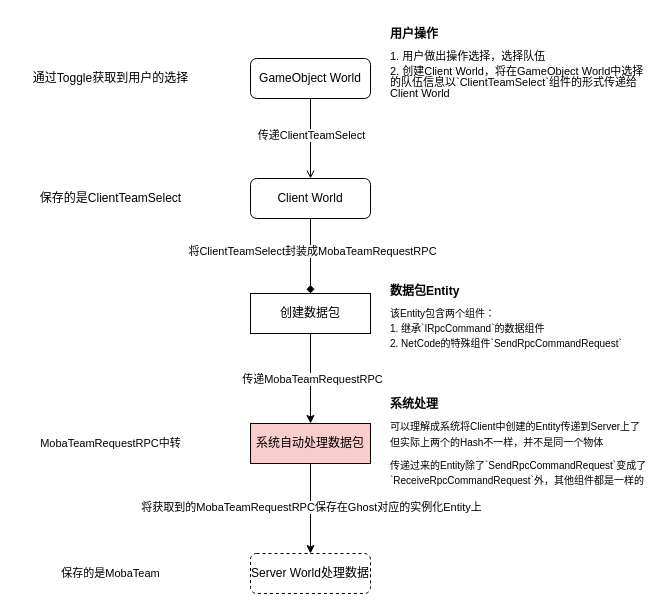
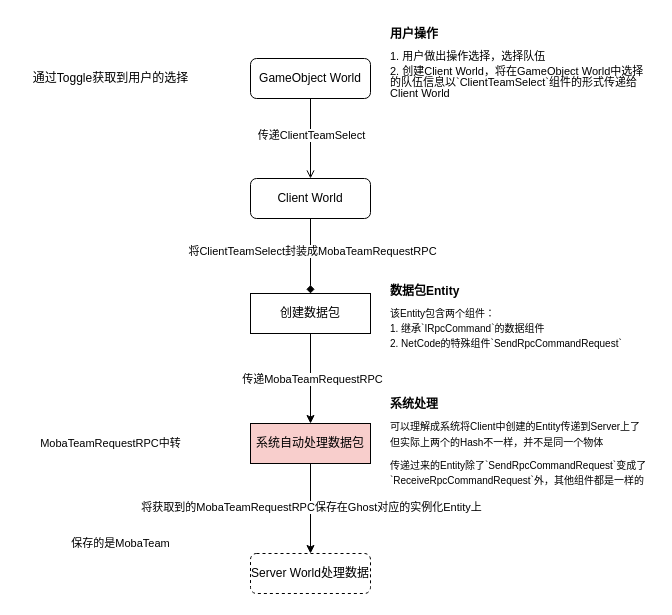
(111, 199) -> none
(111, 574) -> (121, 544)
